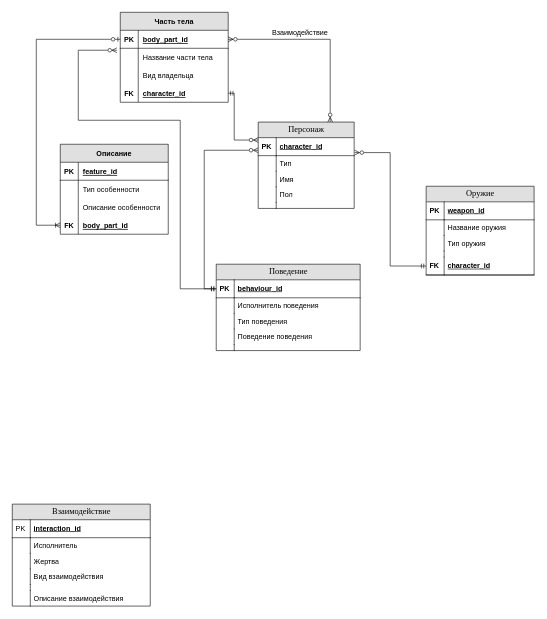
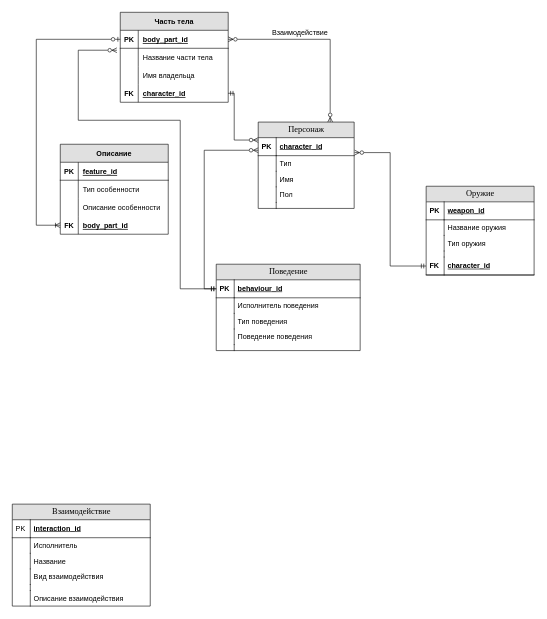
(168, 76) -> (168, 76)
(46, 562) -> (50, 562)
